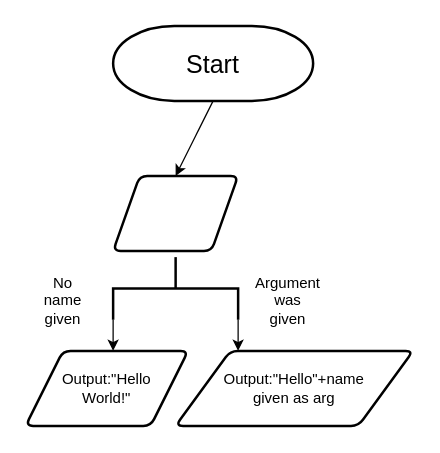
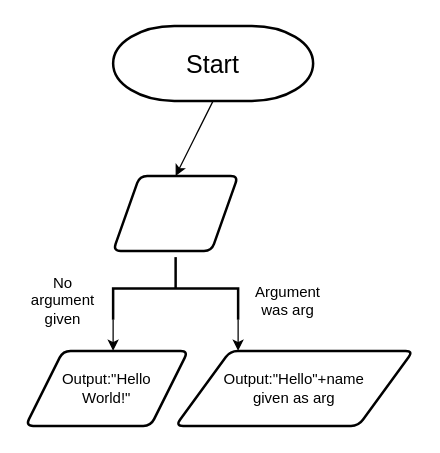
(63, 301) -> (63, 301)
(288, 301) -> (288, 301)
